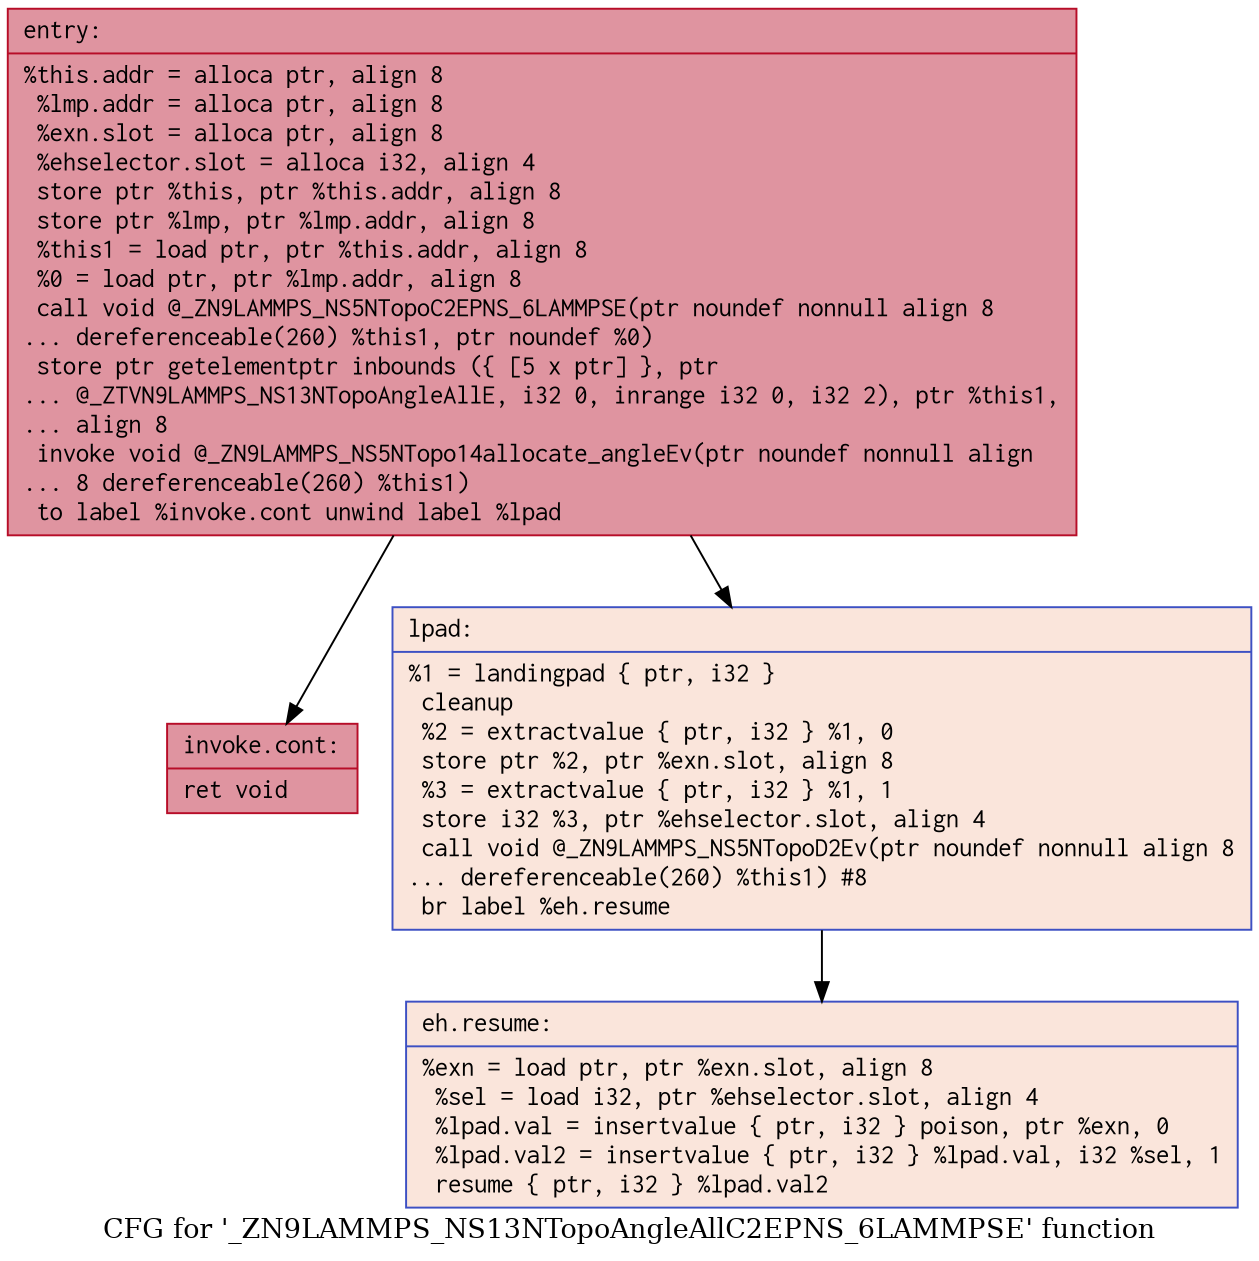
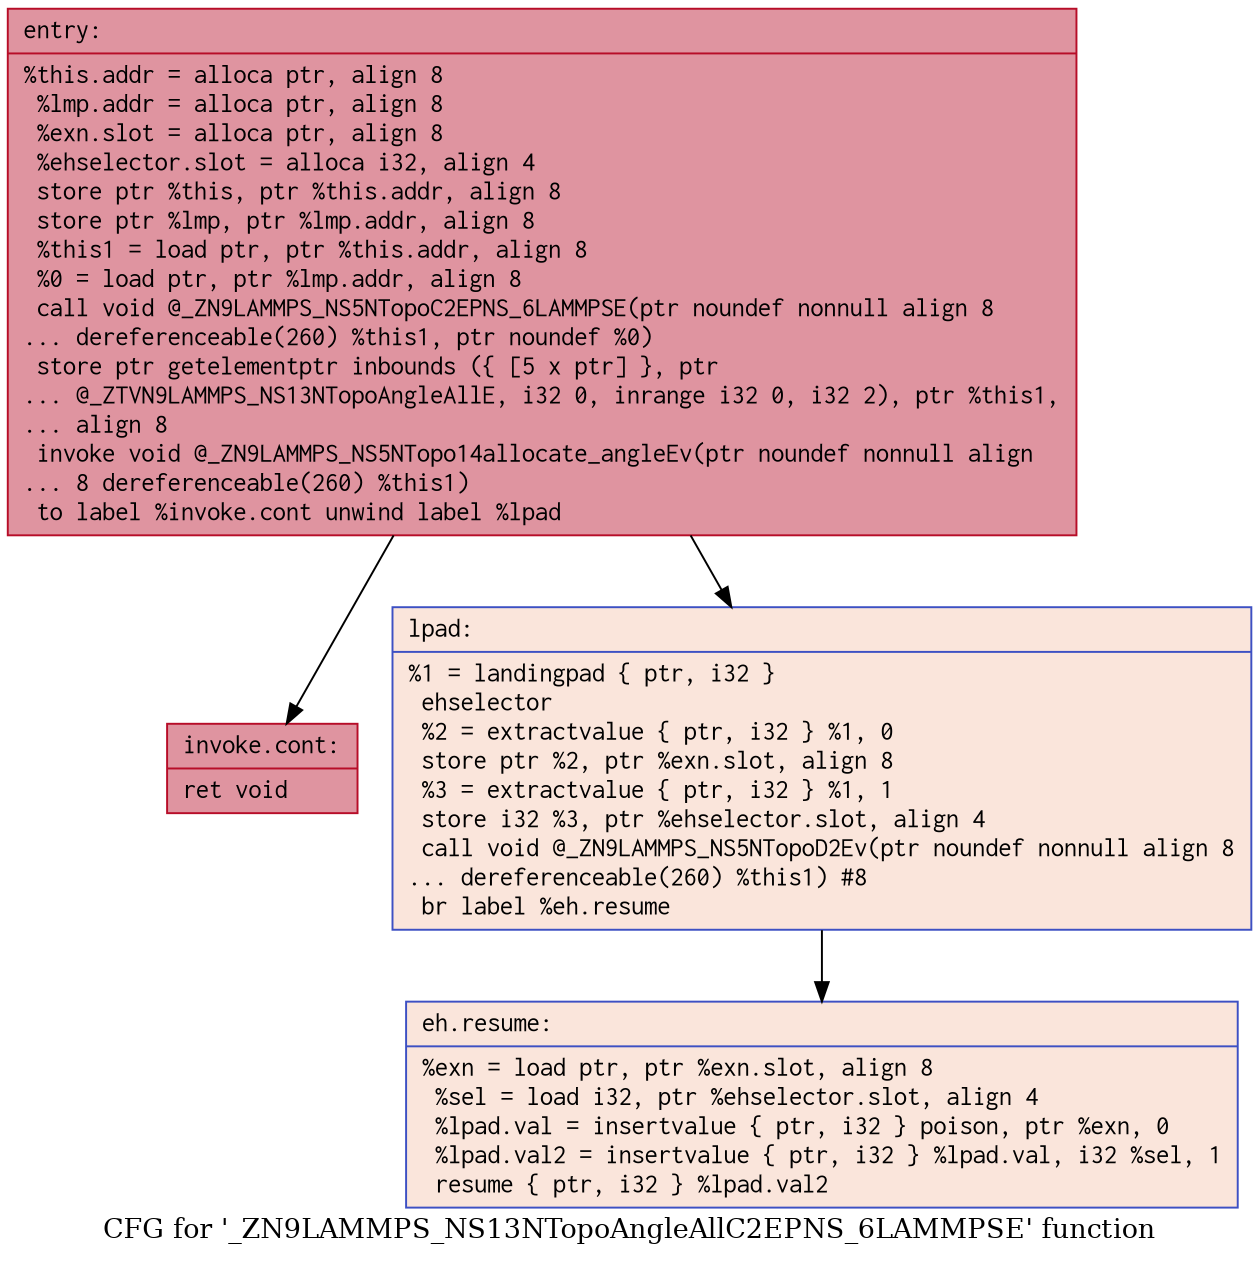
(461, 702) -> (481, 702)
